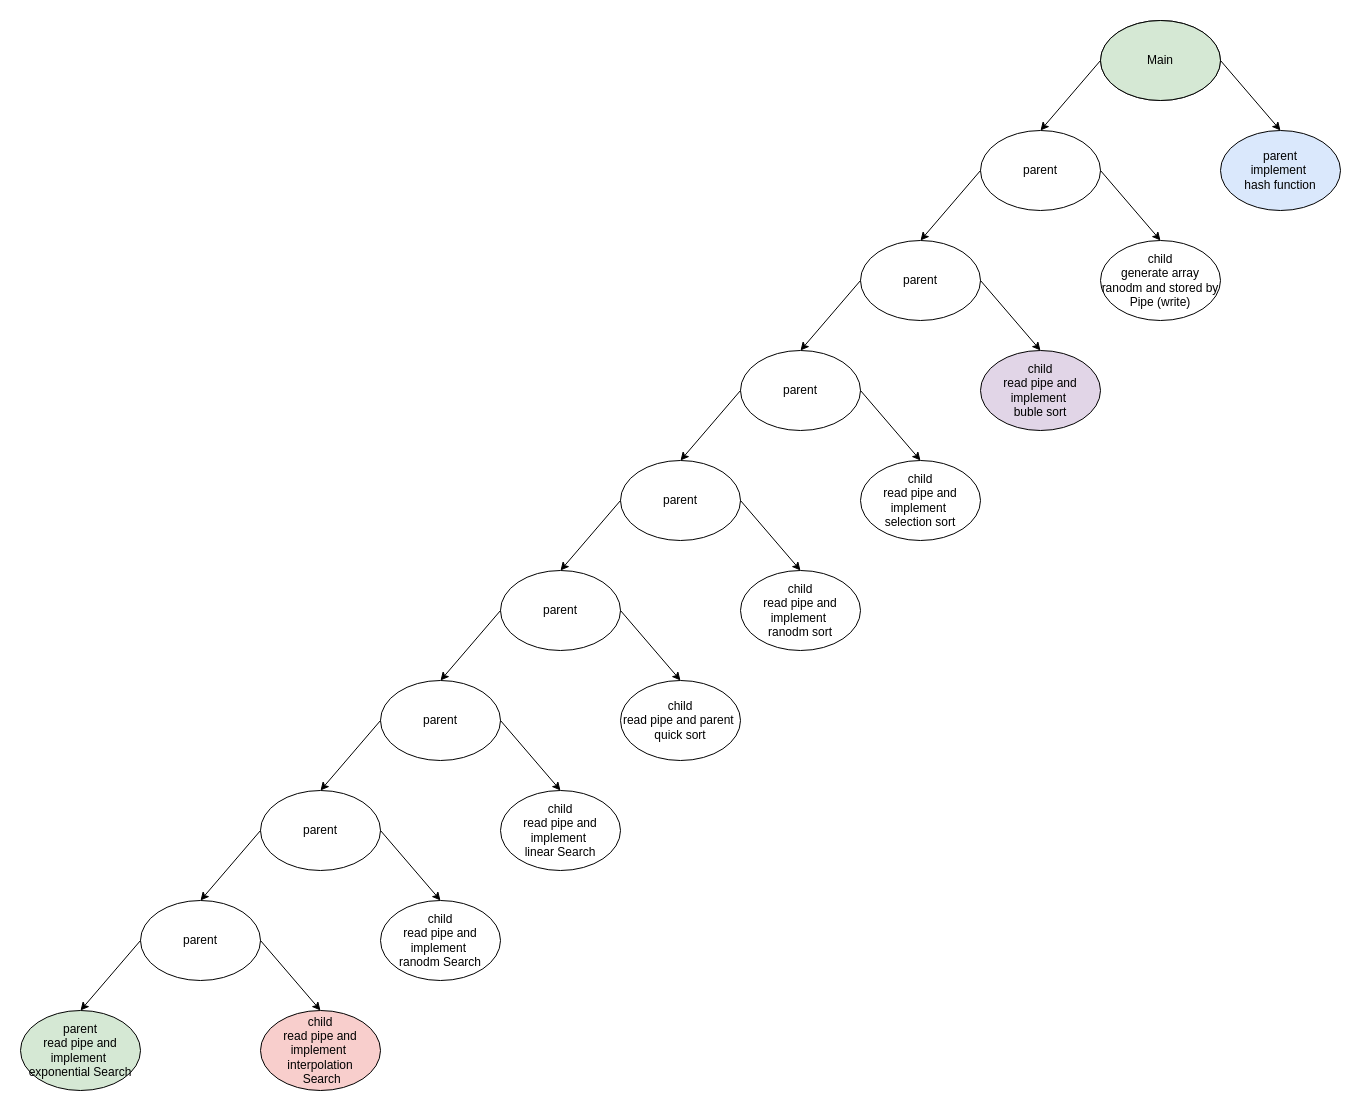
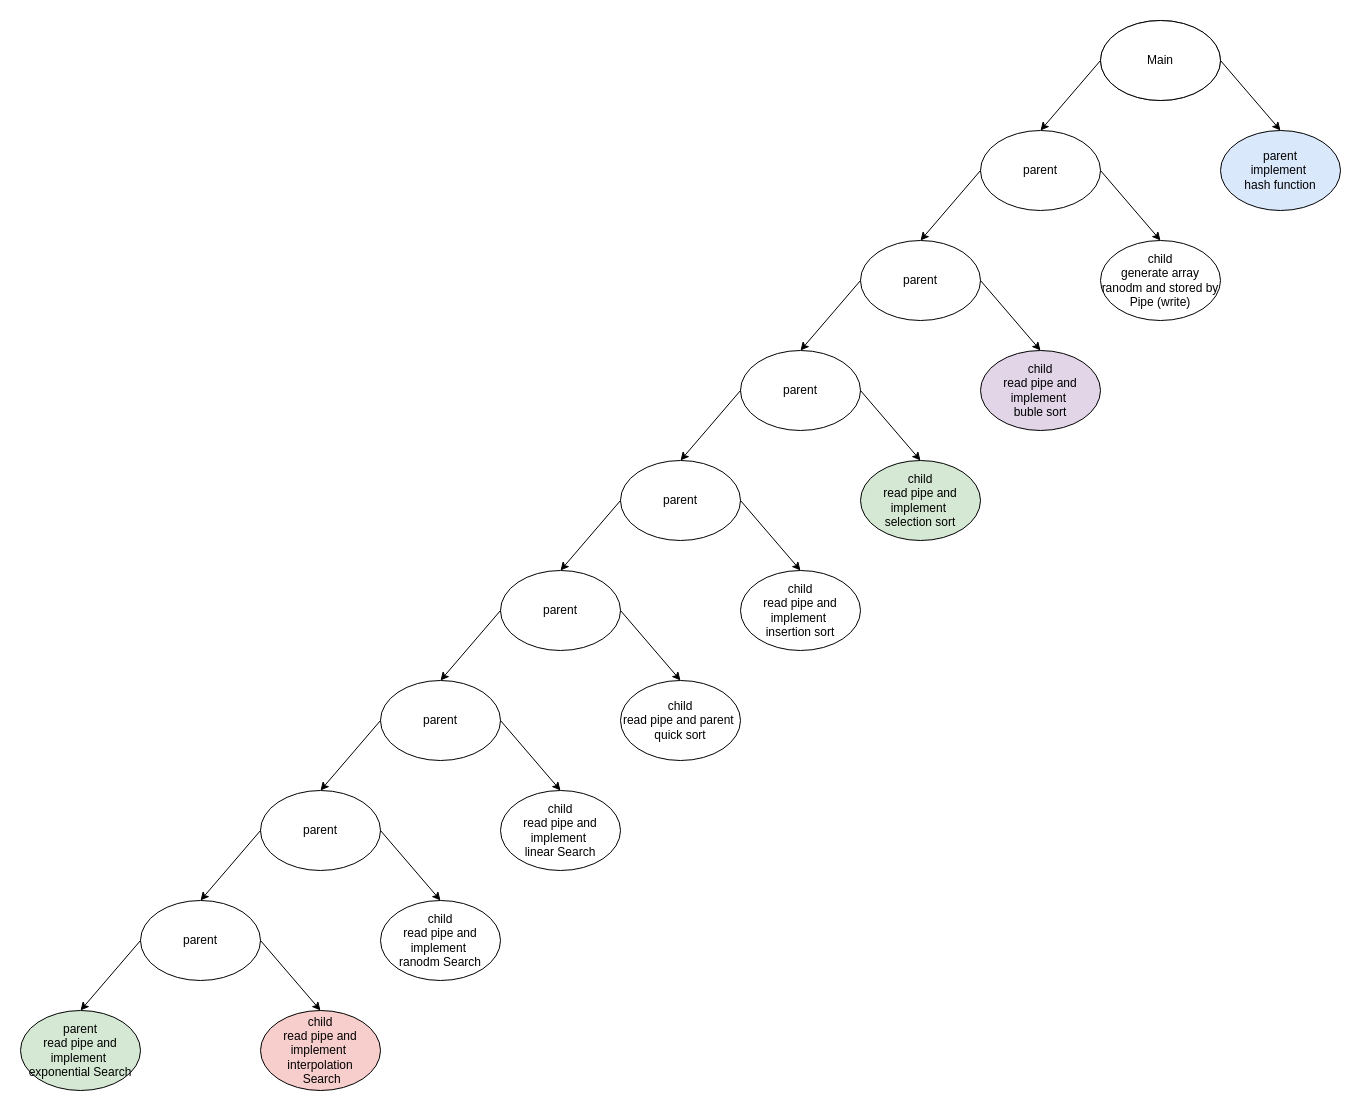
(1161, 61) -> (1161, 61)
(921, 501) -> (921, 501)
(801, 611) -> (801, 611)
